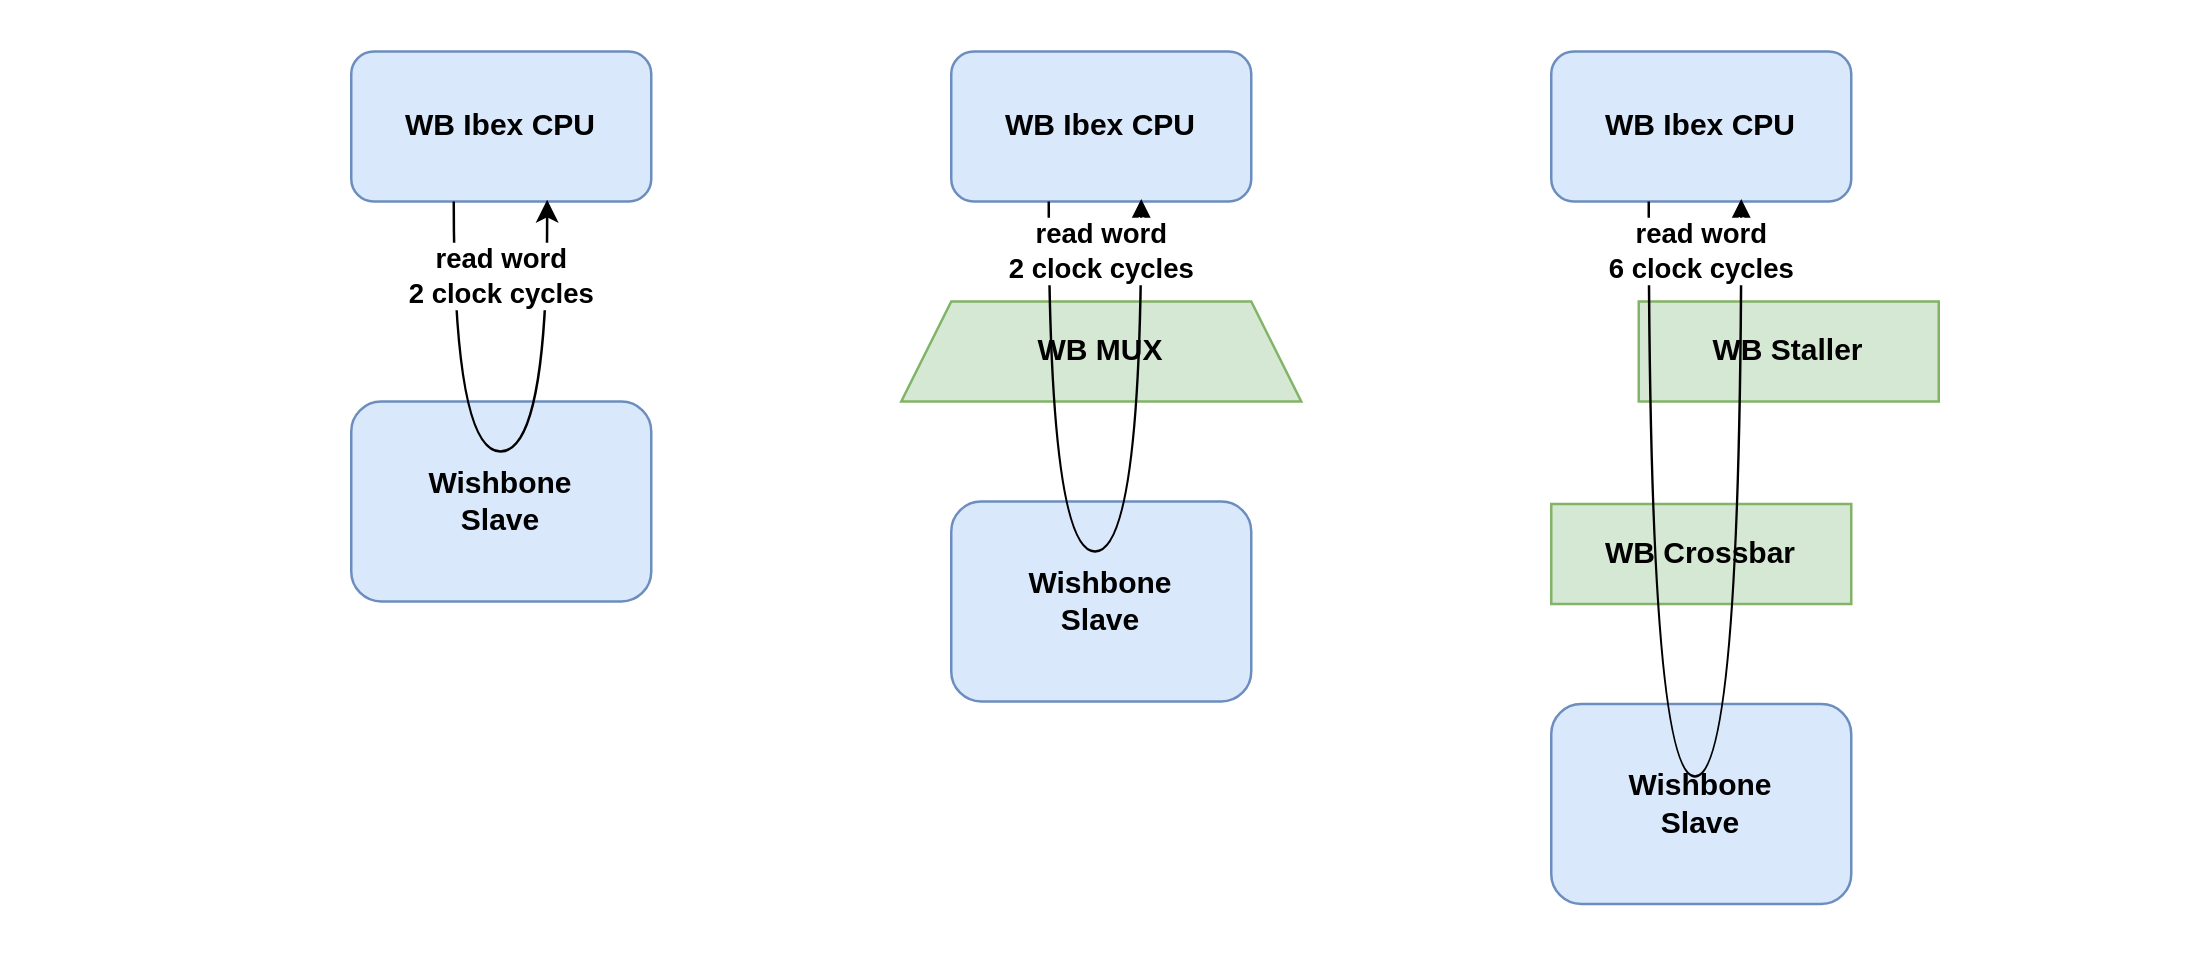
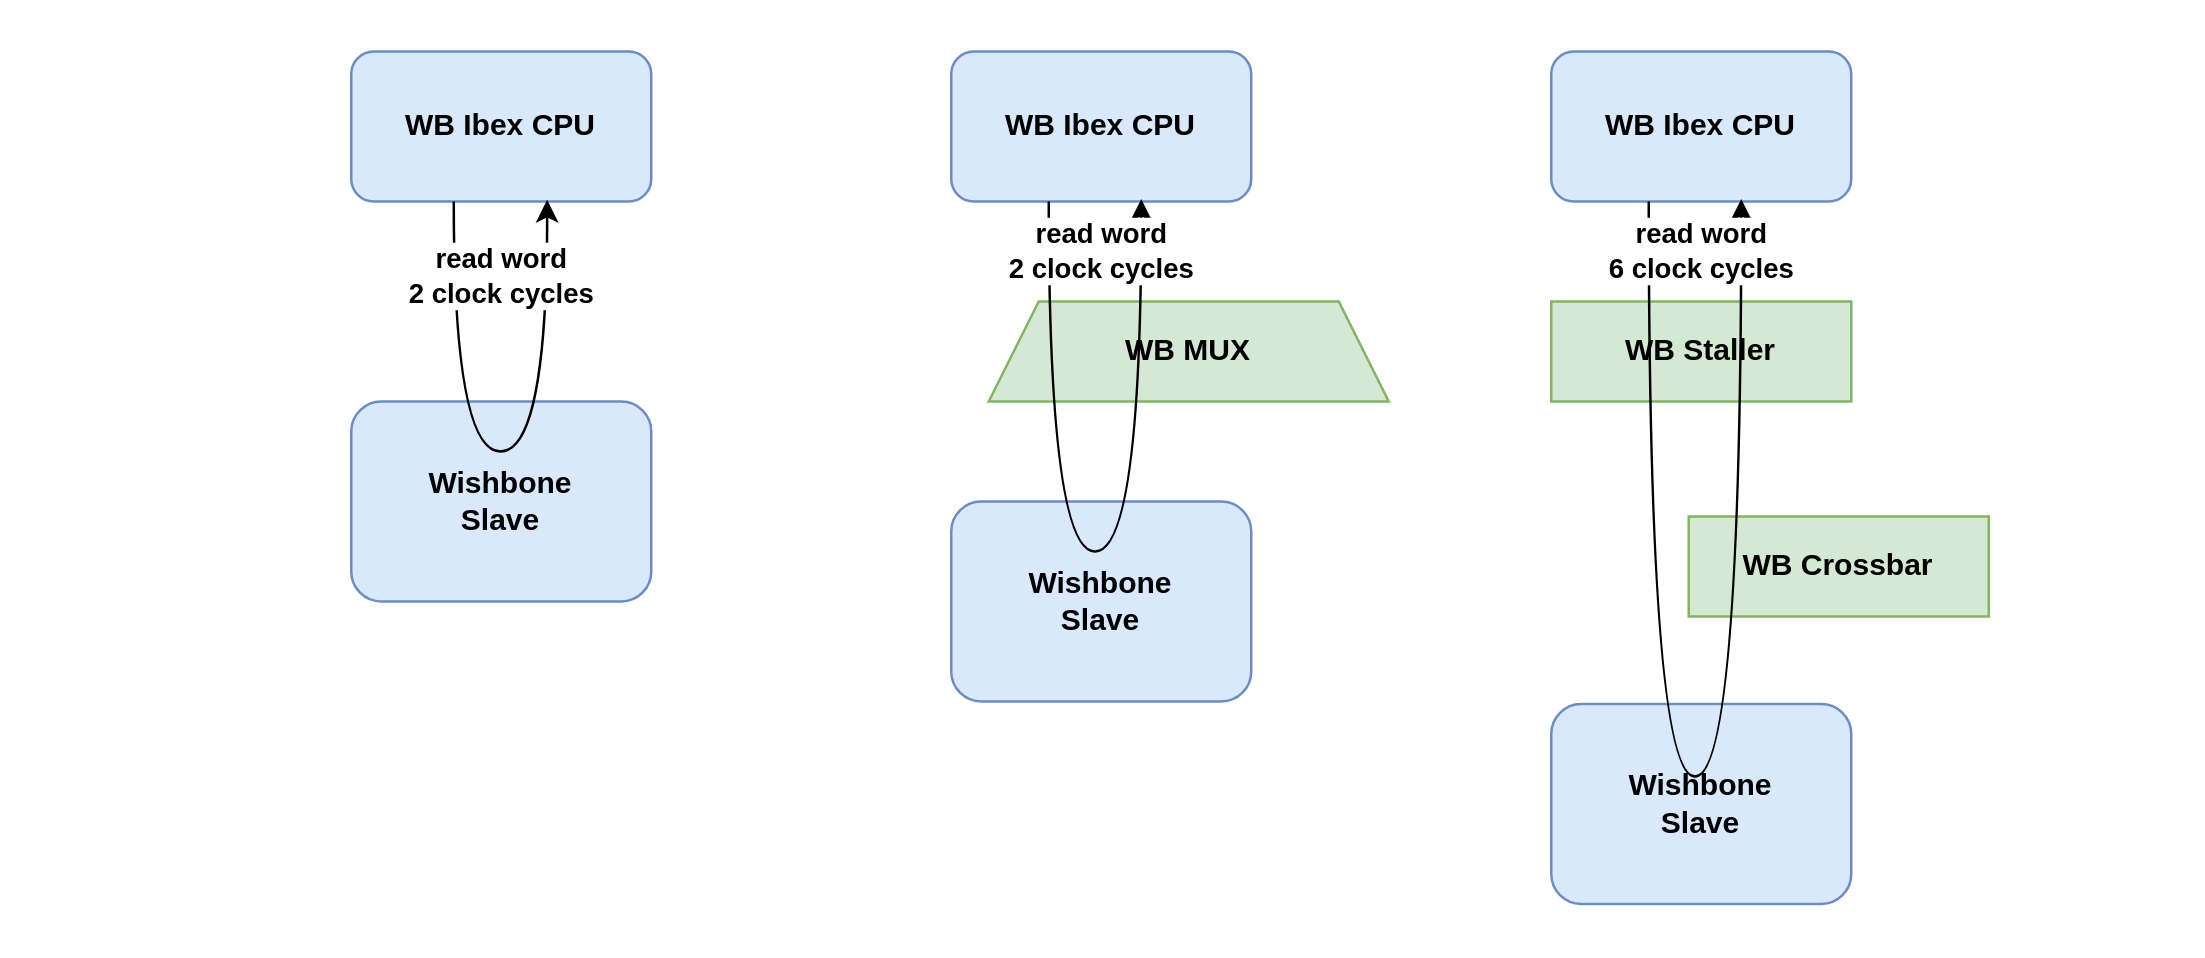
(1101, 351) -> (1189, 351)
(1789, 351) -> (1701, 351)
(1701, 554) -> (1839, 566)
